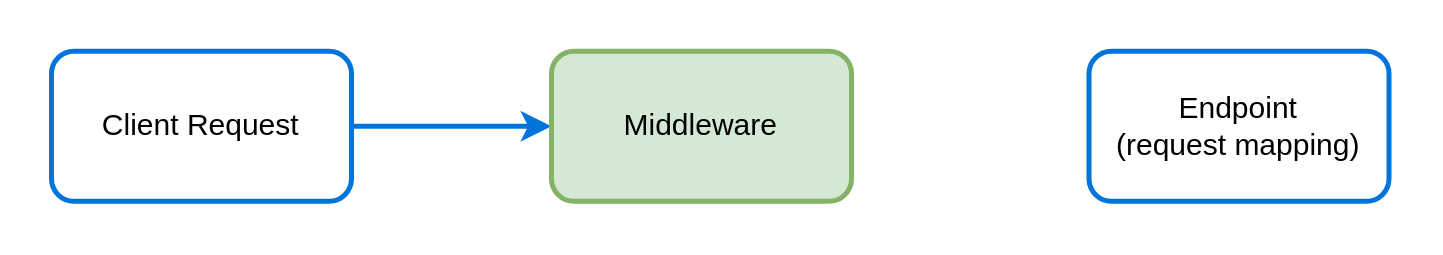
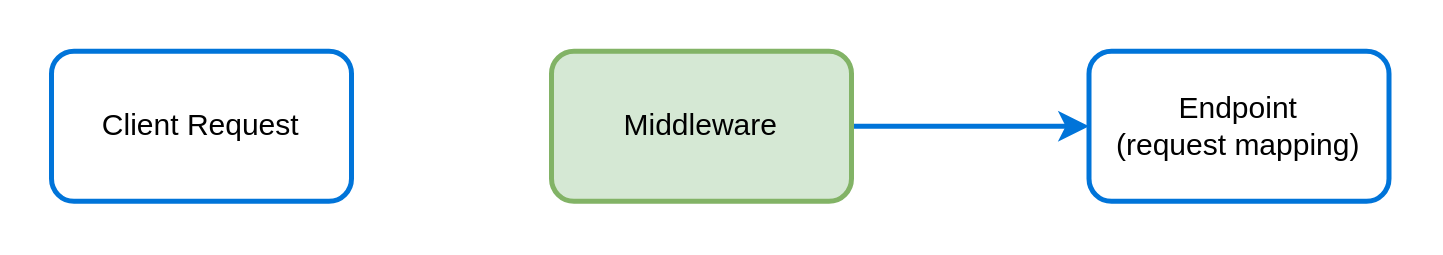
(441, 126) -> none
none -> (960, 126)
